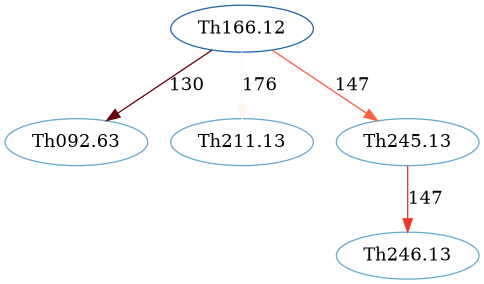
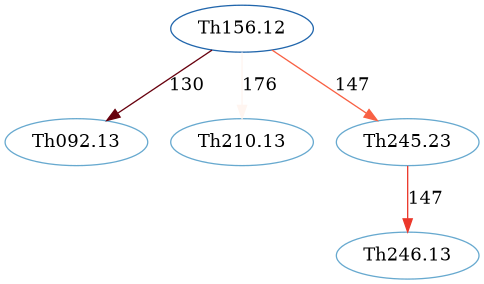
(242, 29) -> (242, 29)
(76, 142) -> (76, 142)
(242, 142) -> (242, 142)
(408, 142) -> (408, 142)
